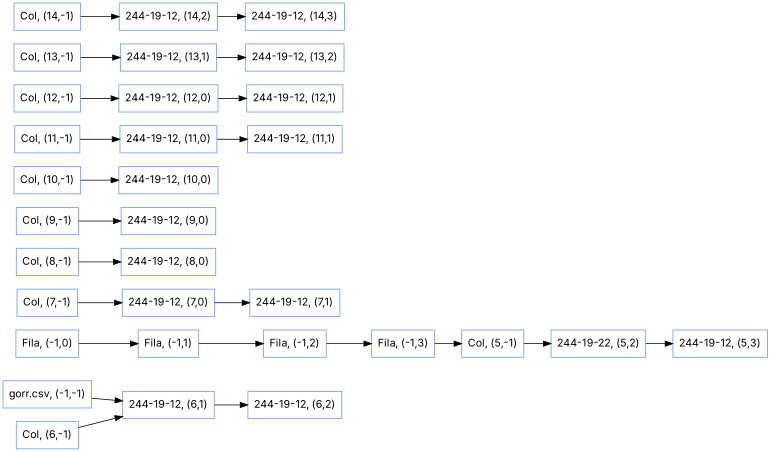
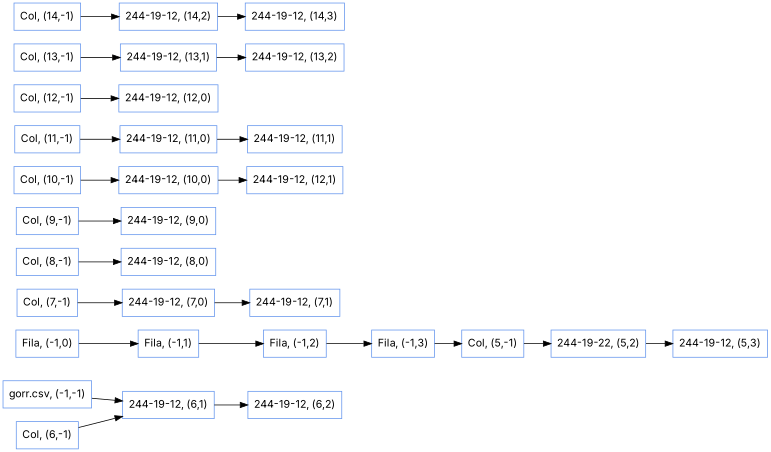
(229, 98) -> (229, 180)
